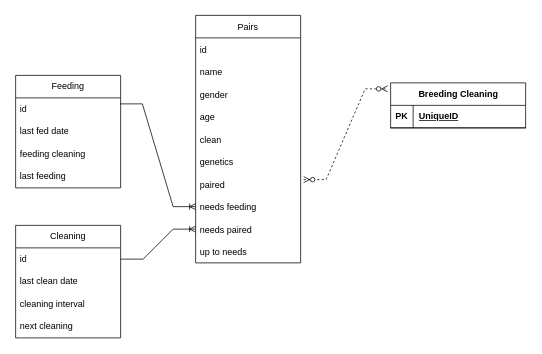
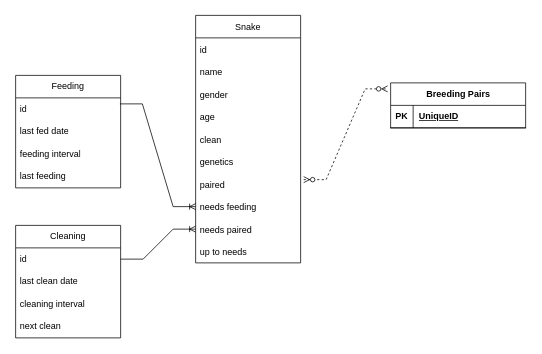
(248, 27) -> (248, 27)
(458, 94) -> (458, 94)
(56, 154) -> (56, 154)
(49, 327) -> (43, 327)
